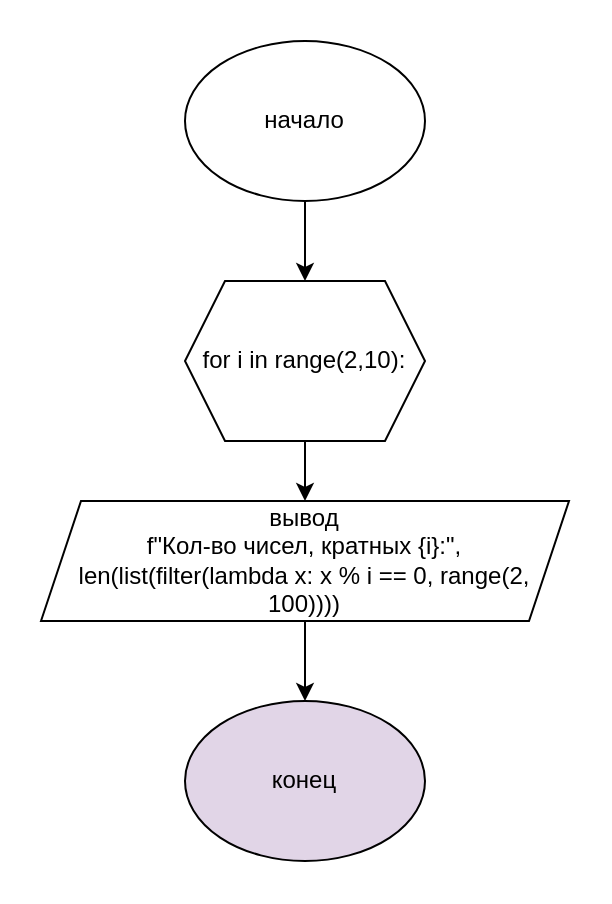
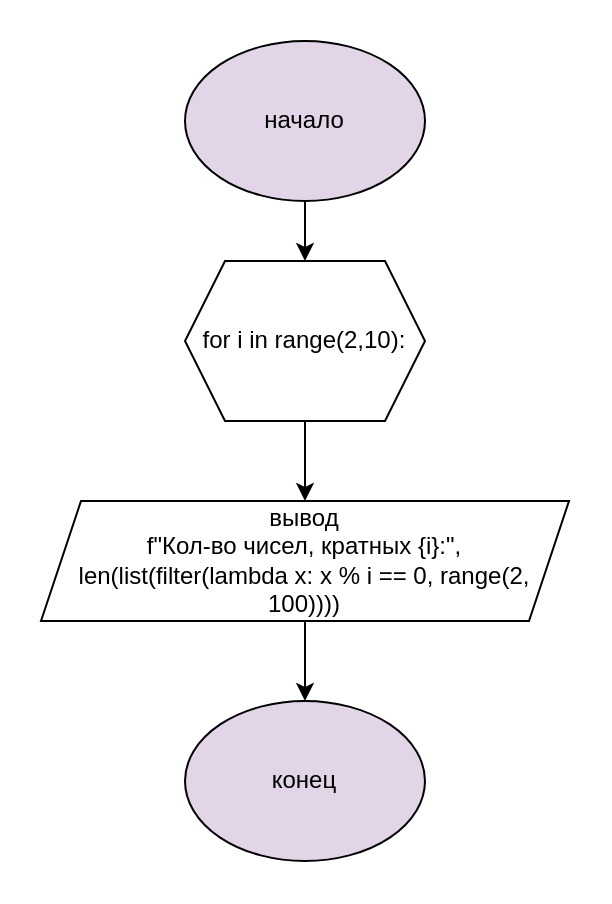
(305, 121) -> (305, 121)
(305, 361) -> (305, 341)
